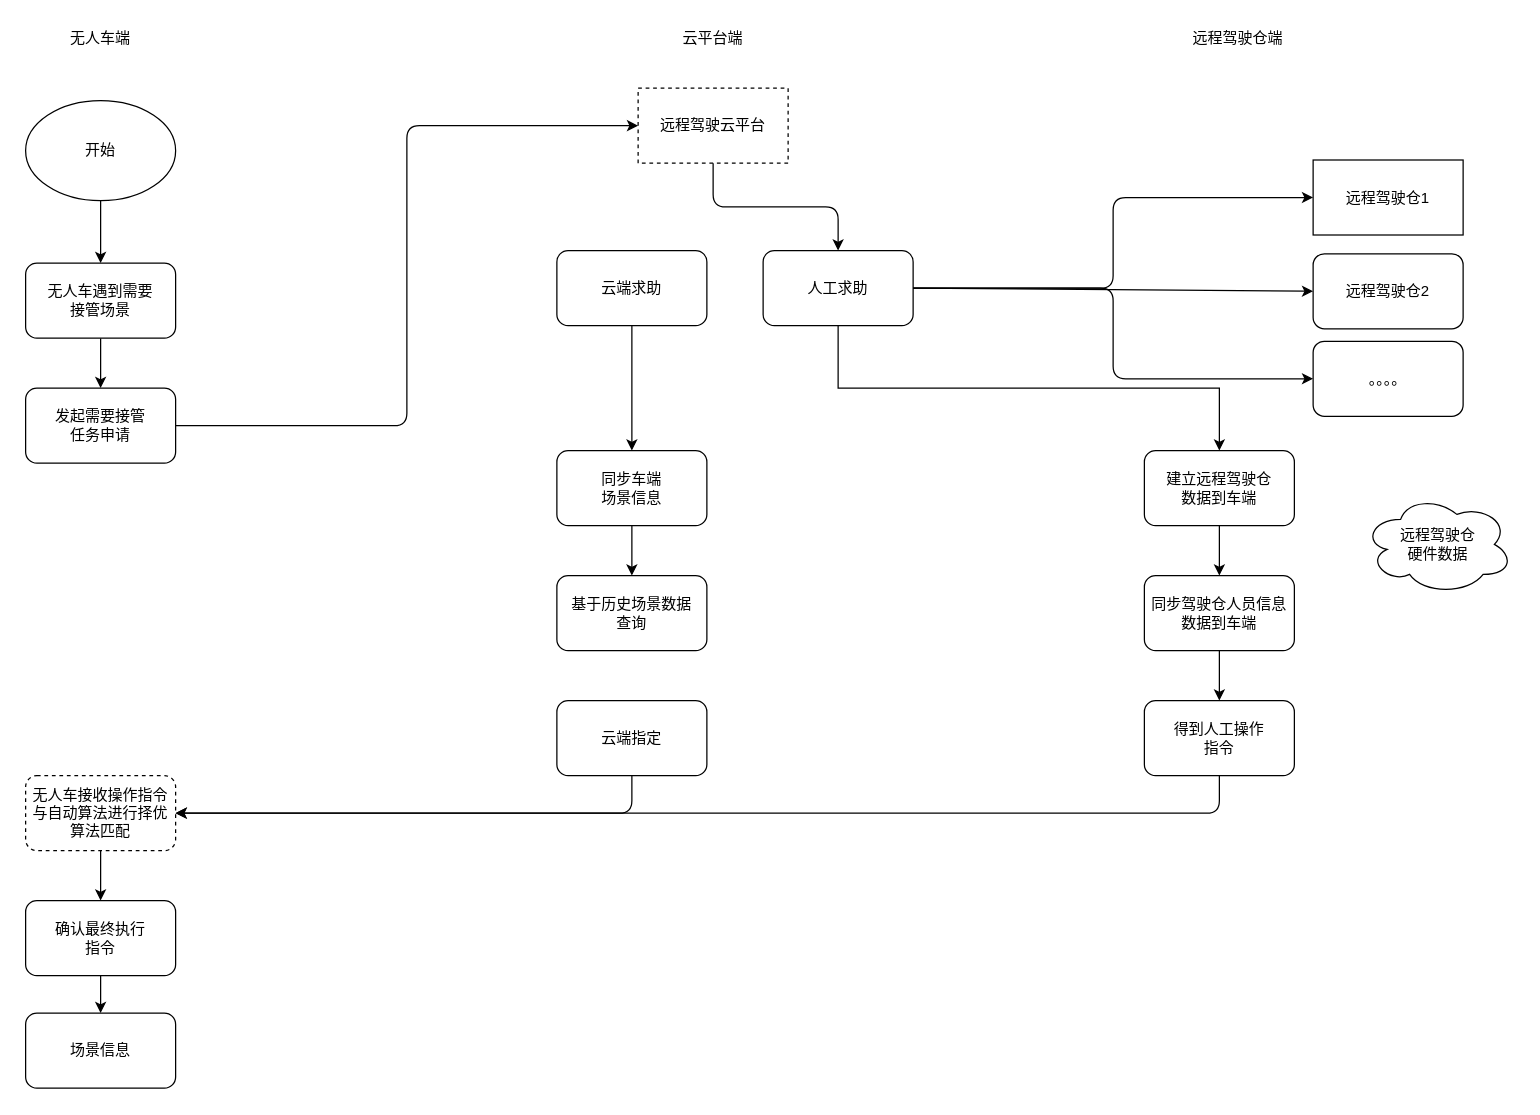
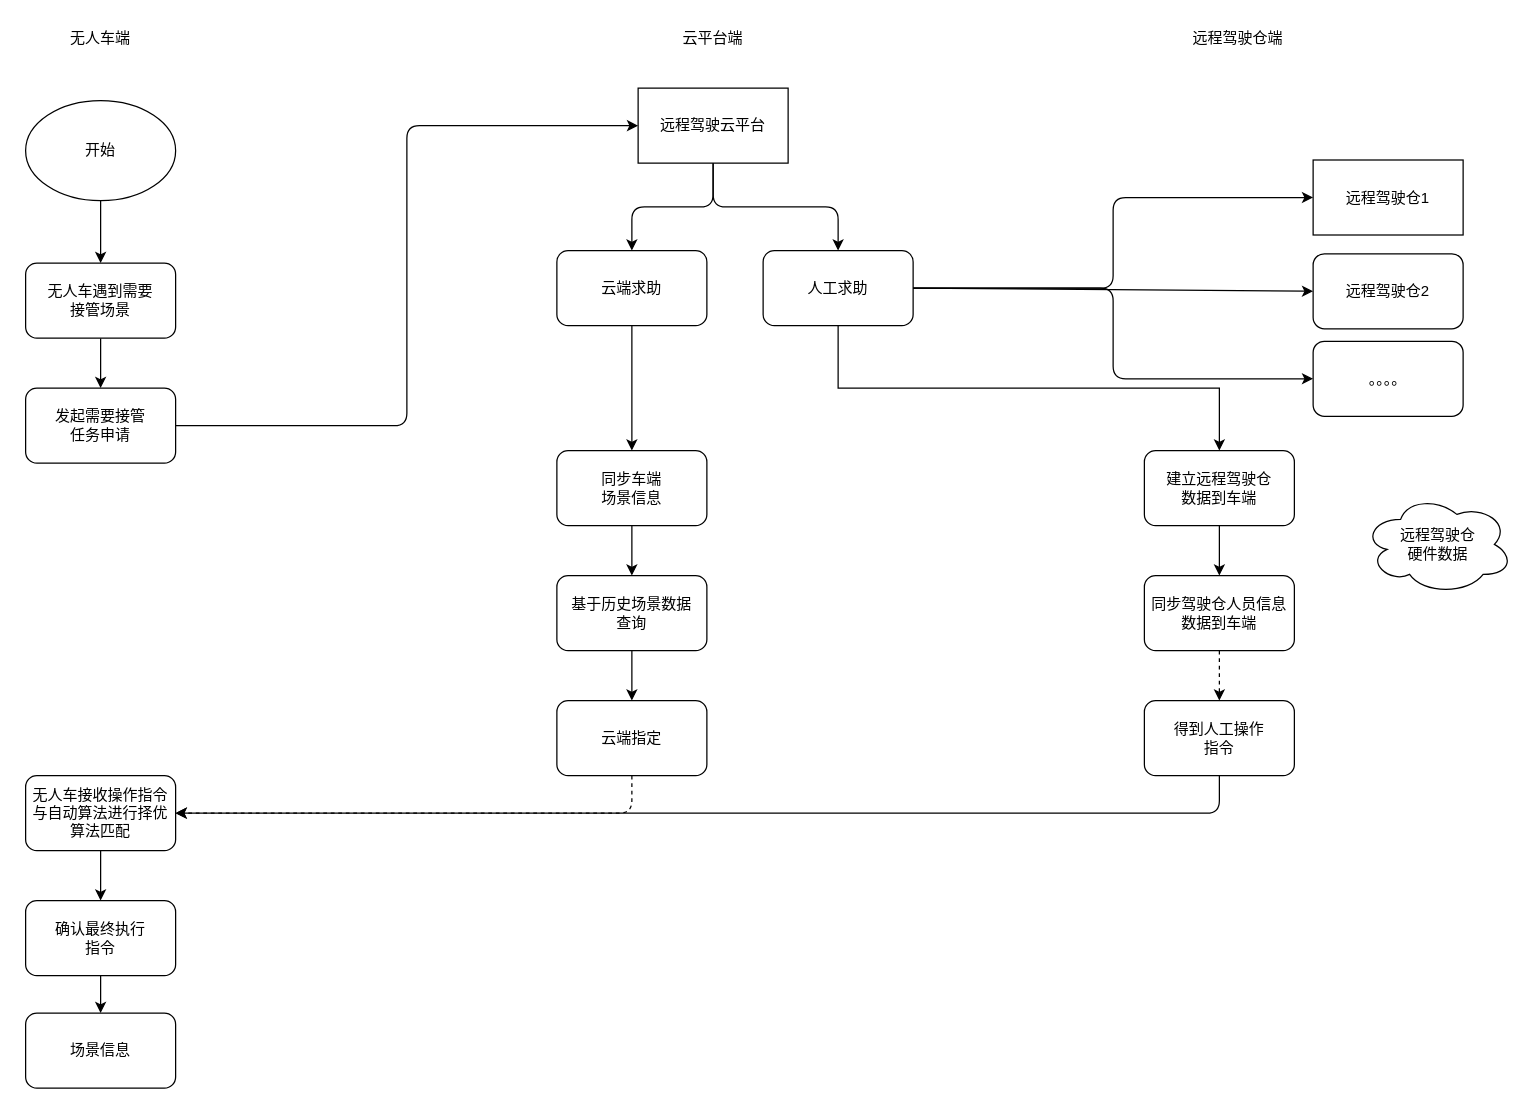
(713, 126) -> (713, 126)
none -> (658, 207)
(1219, 671) -> (1219, 671)
none -> (632, 672)
(632, 793) -> (632, 793)
(101, 813) -> (101, 813)
